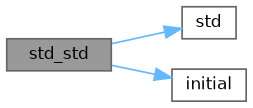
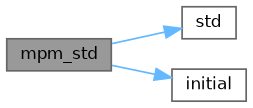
(59, 55) -> (59, 55)
